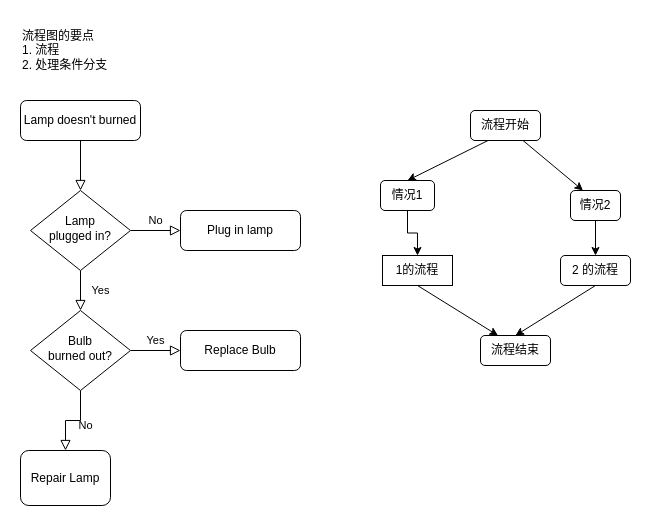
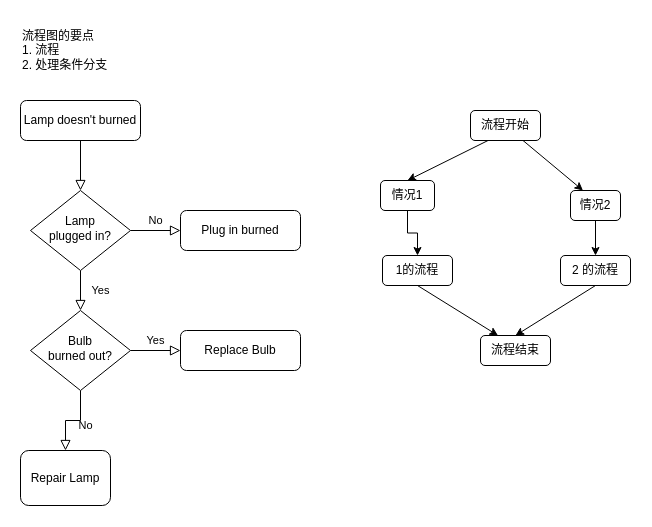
(241, 231) -> (241, 231)
(418, 271) -> (418, 271)
